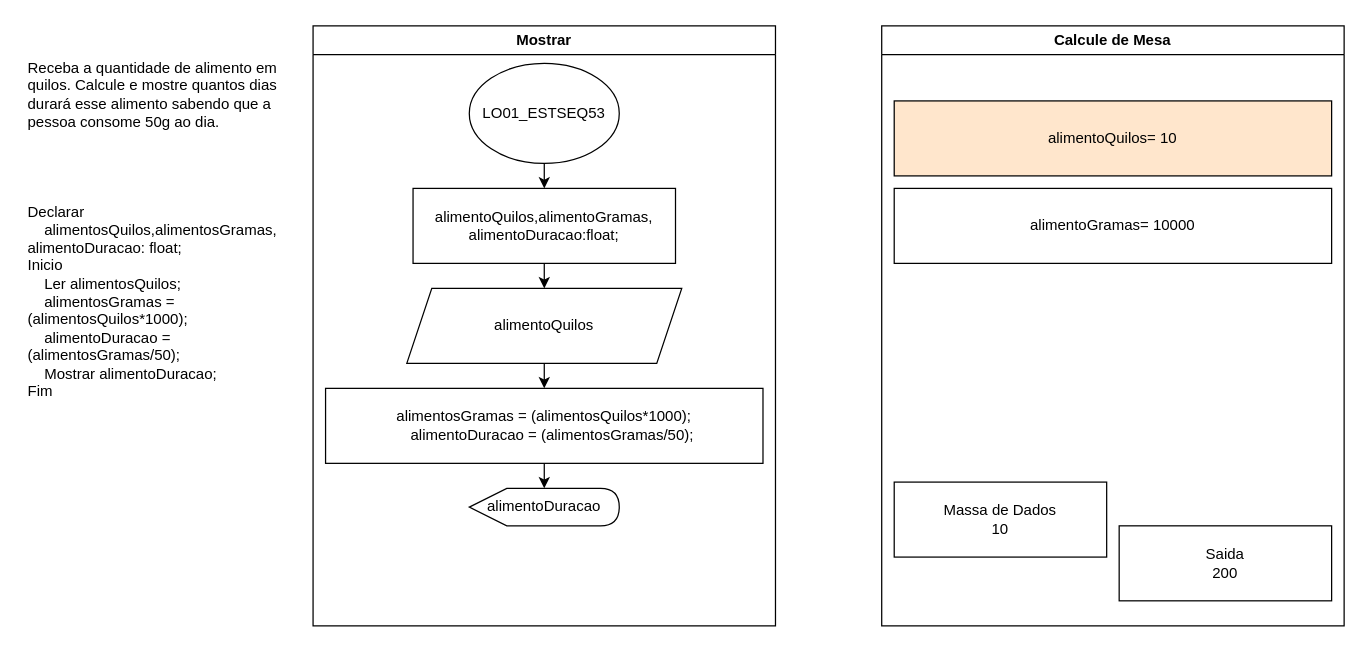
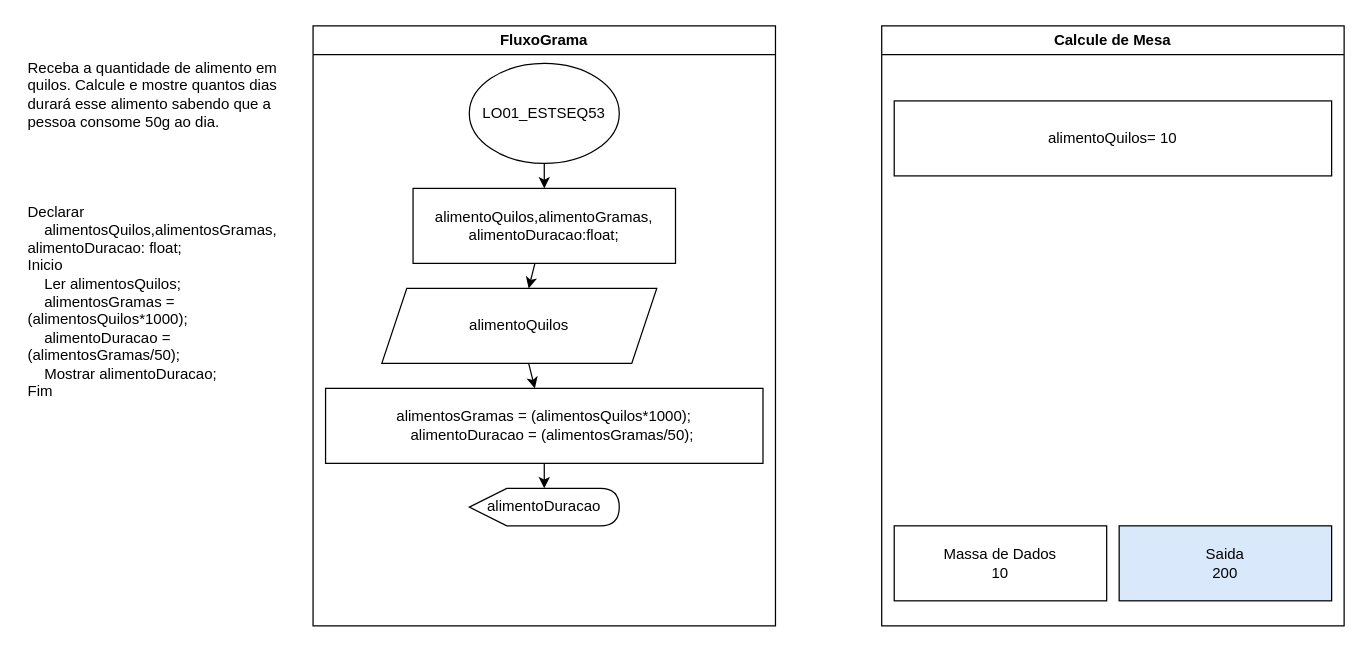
(544, 41) -> (544, 41)
(1113, 138) -> (1113, 138)
(1113, 226) -> none
(544, 326) -> (519, 326)
(1001, 519) -> (1001, 563)
(1226, 563) -> (1226, 563)
